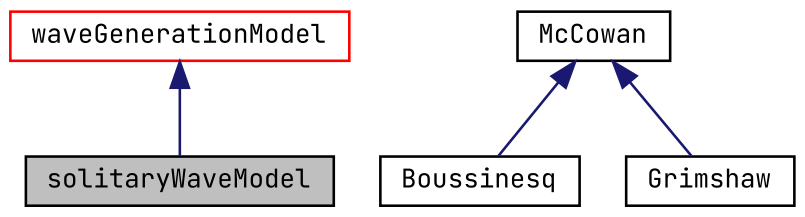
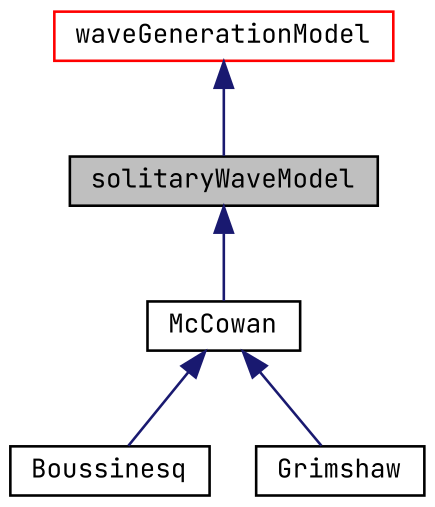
none -> (224, 267)
